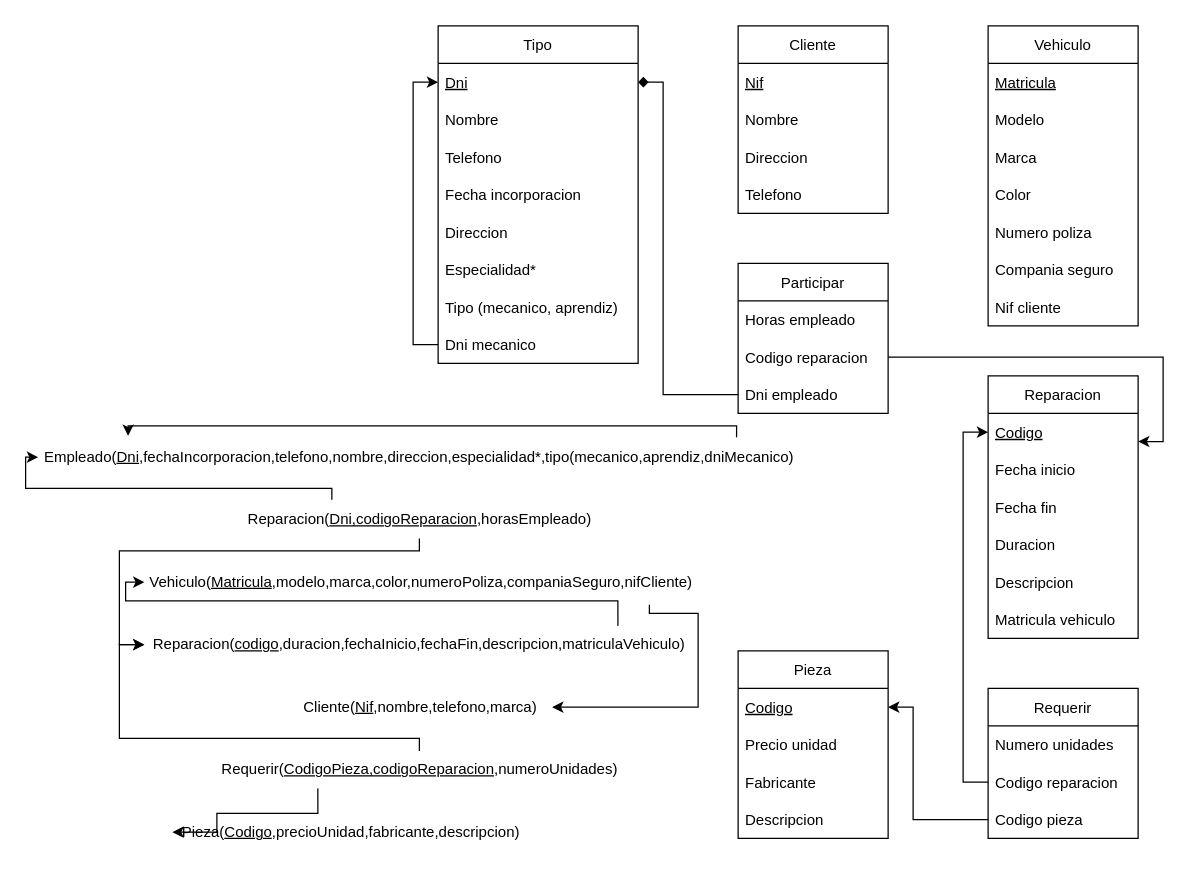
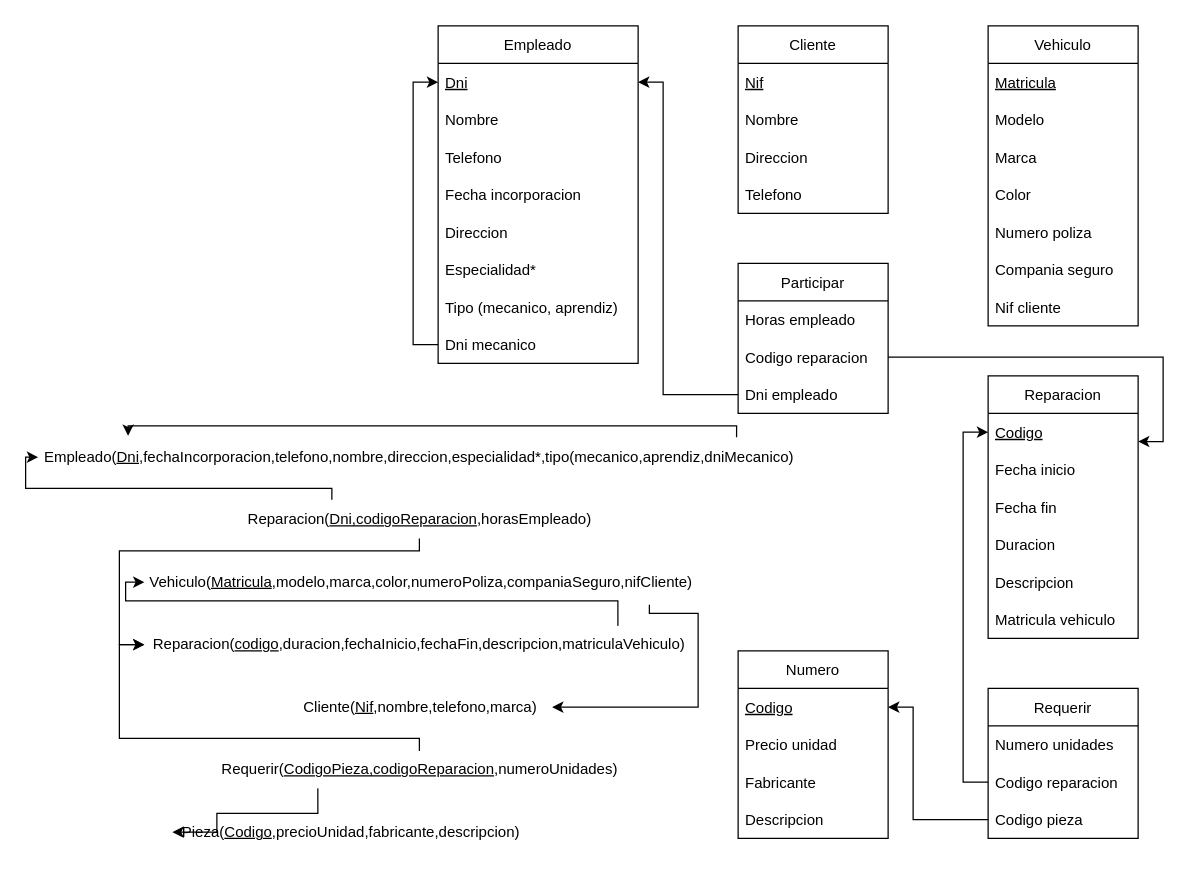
(538, 45) -> (538, 45)
(649, 82) -> (648, 82)
(813, 670) -> (813, 670)
